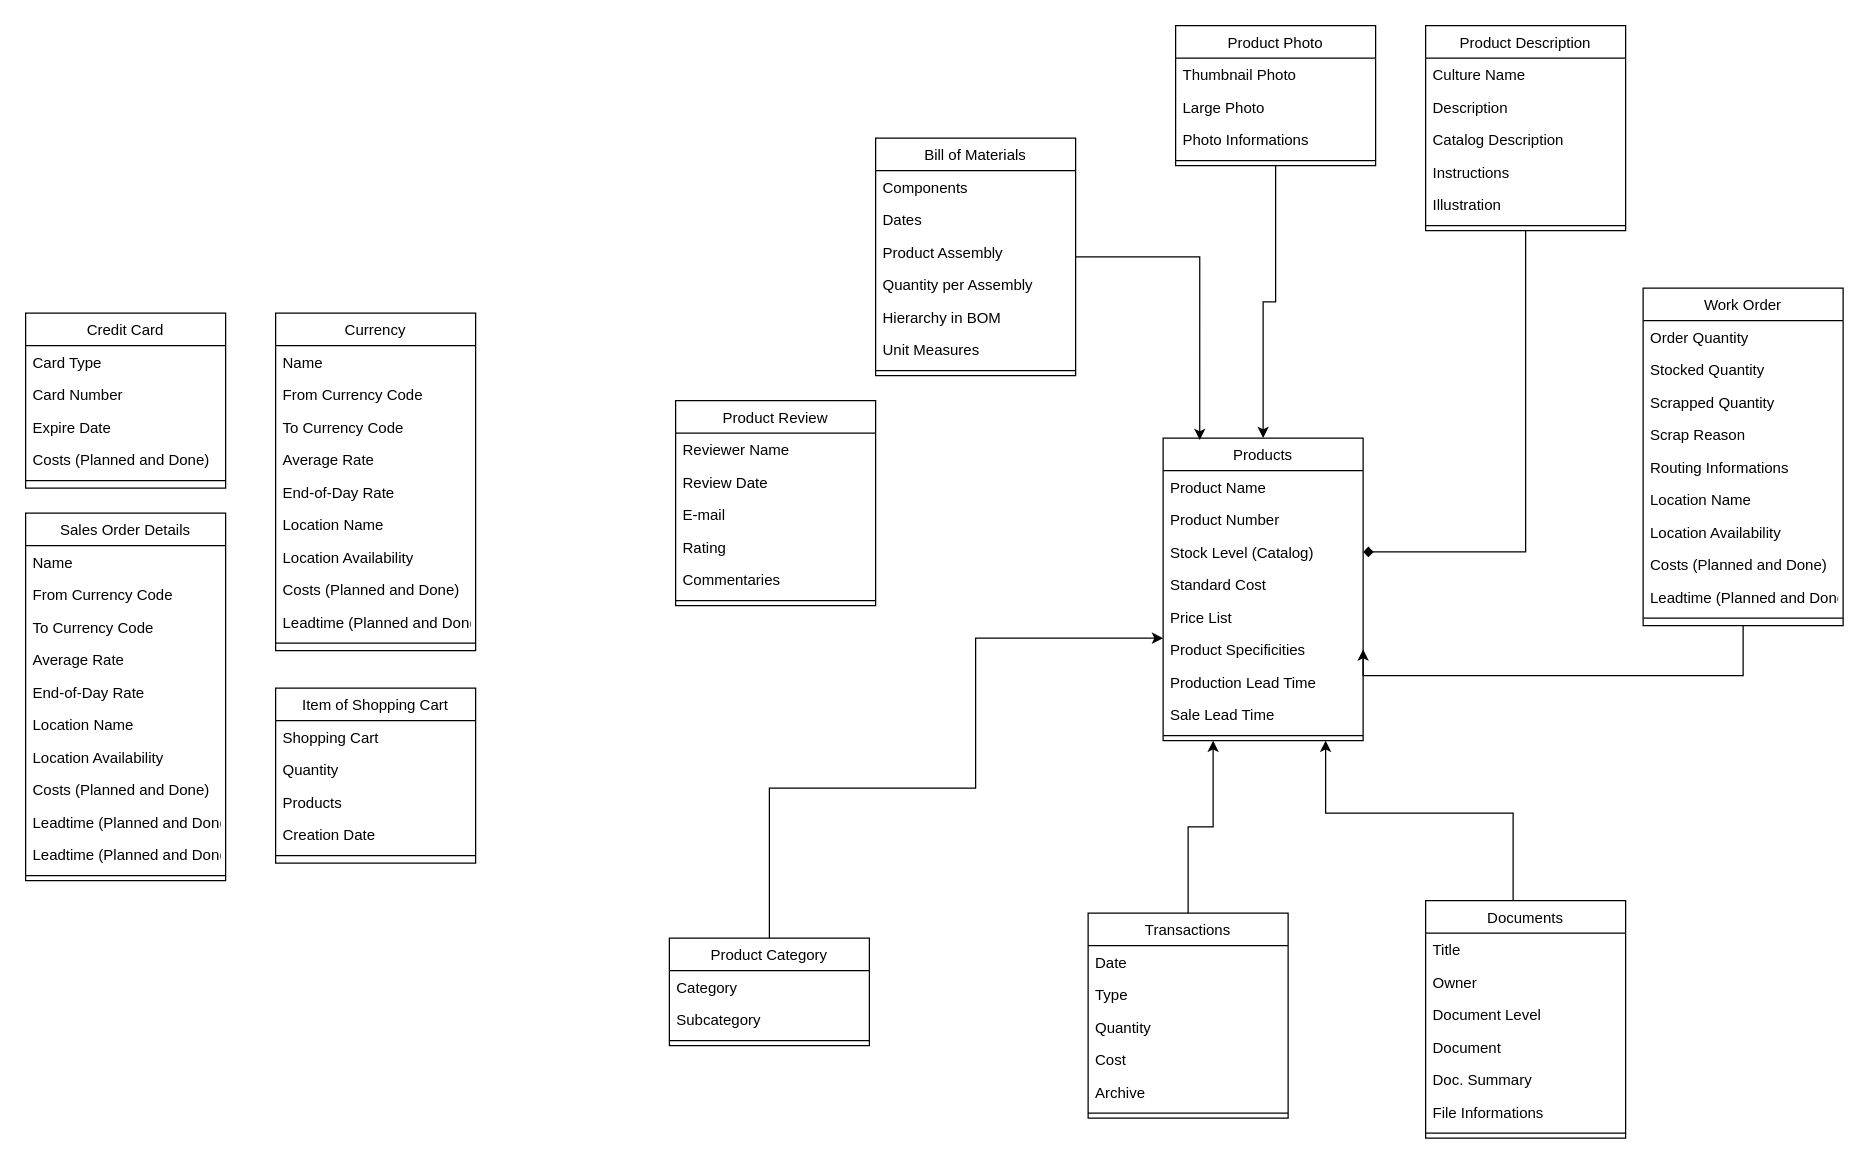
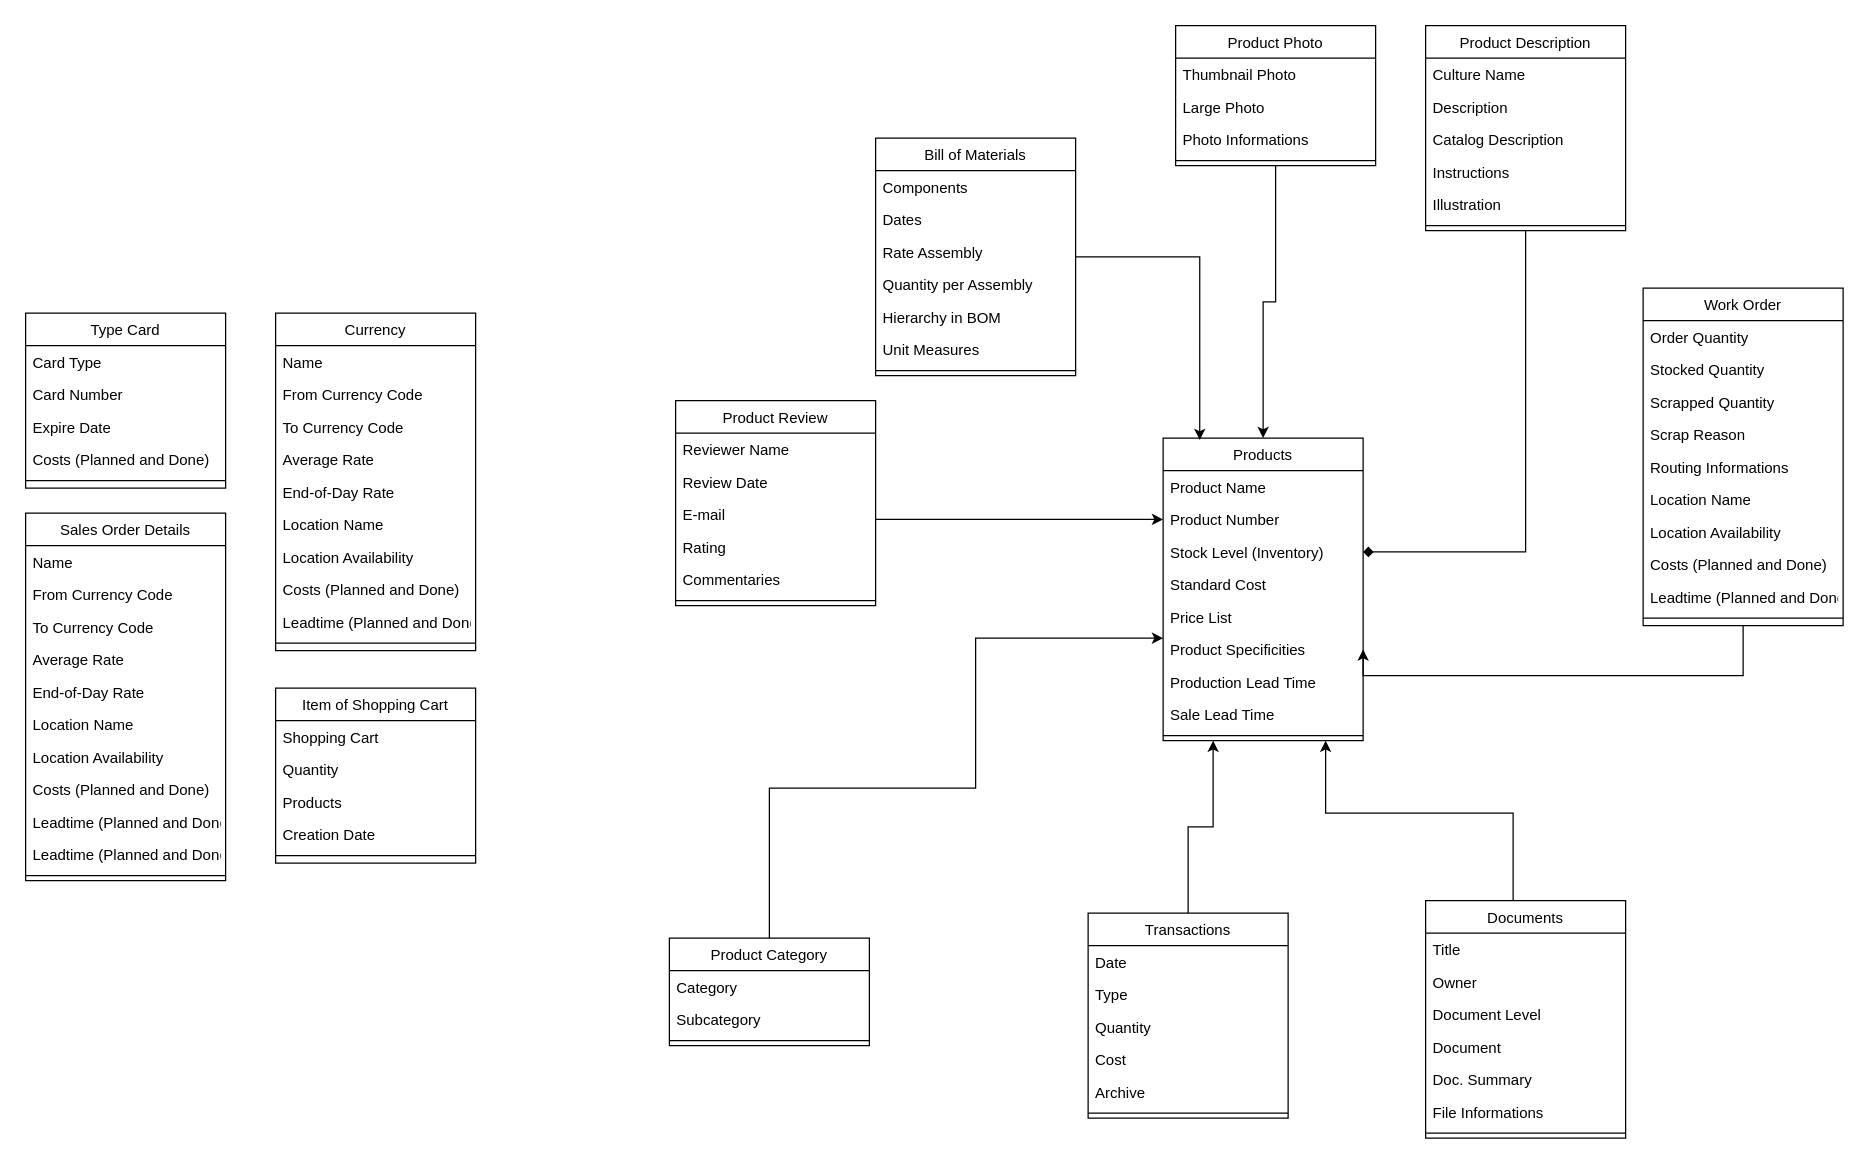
(946, 253) -> (933, 253)
(125, 330) -> (125, 330)
none -> (1016, 519)
(1250, 553) -> (1261, 553)
